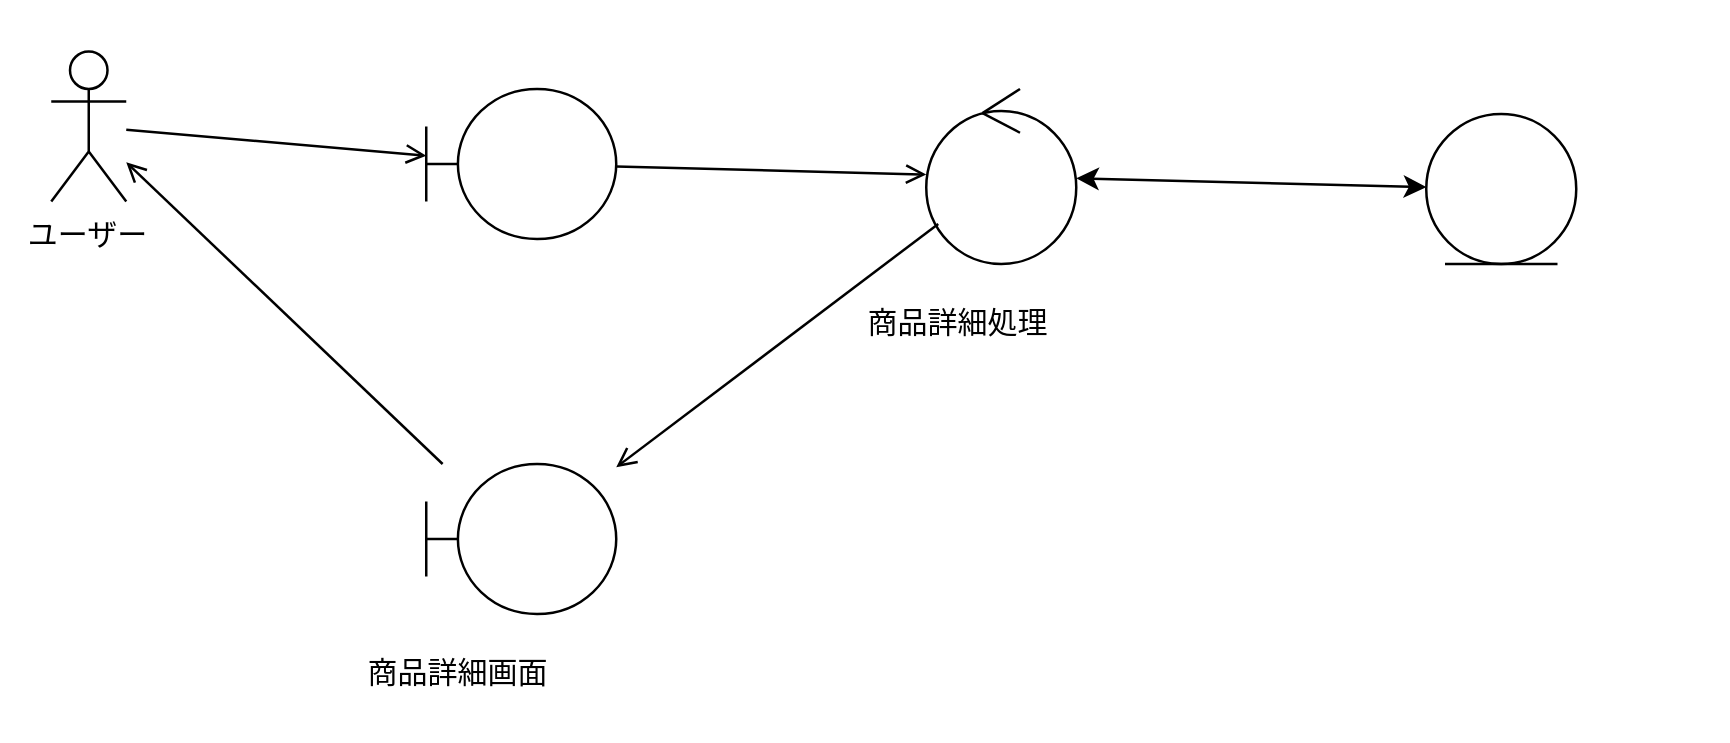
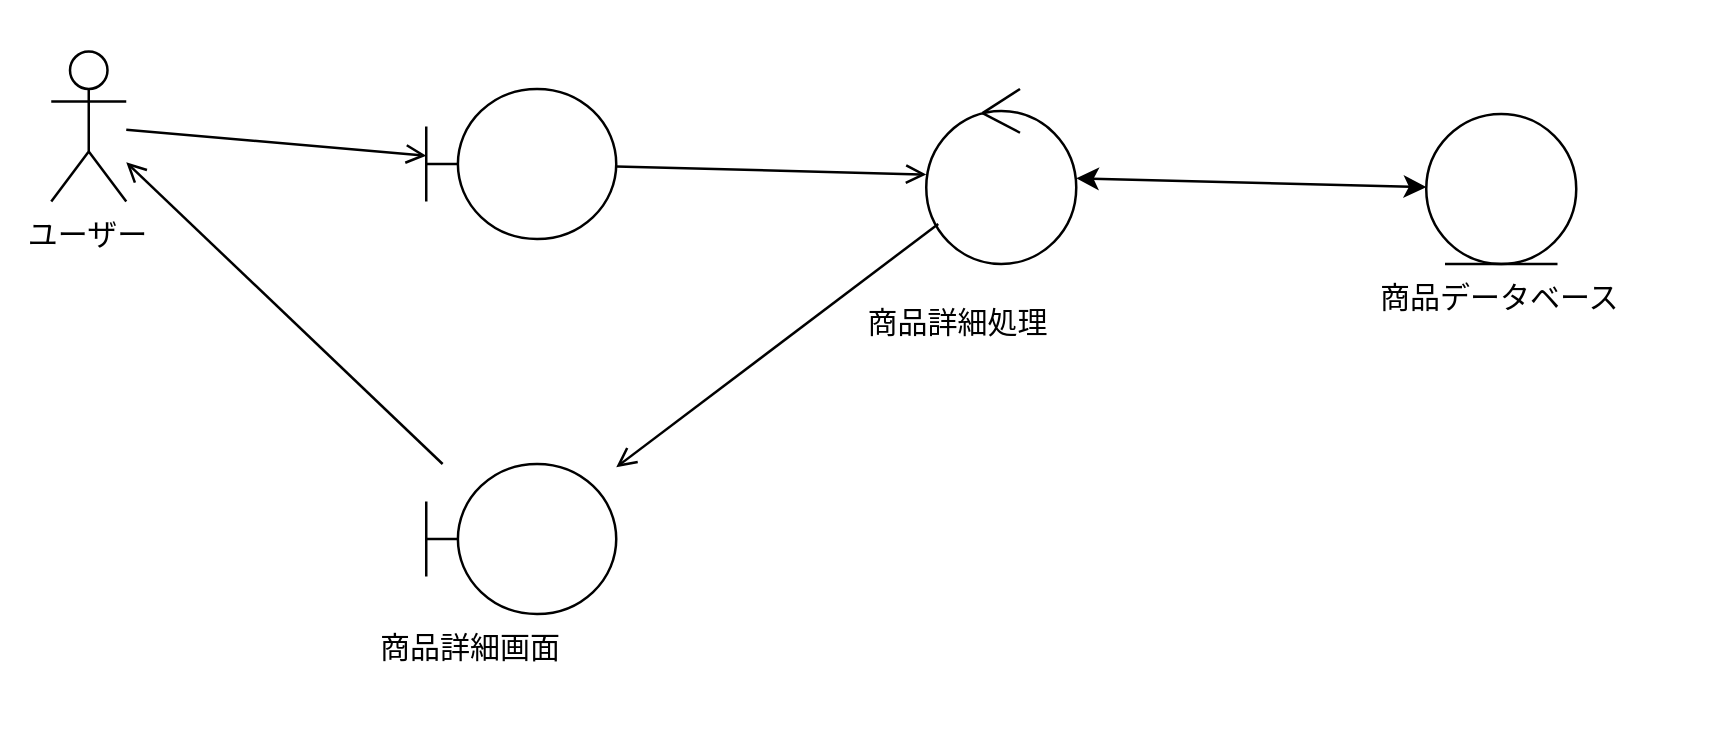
none -> (1526, 301)
(514, 676) -> (526, 651)
